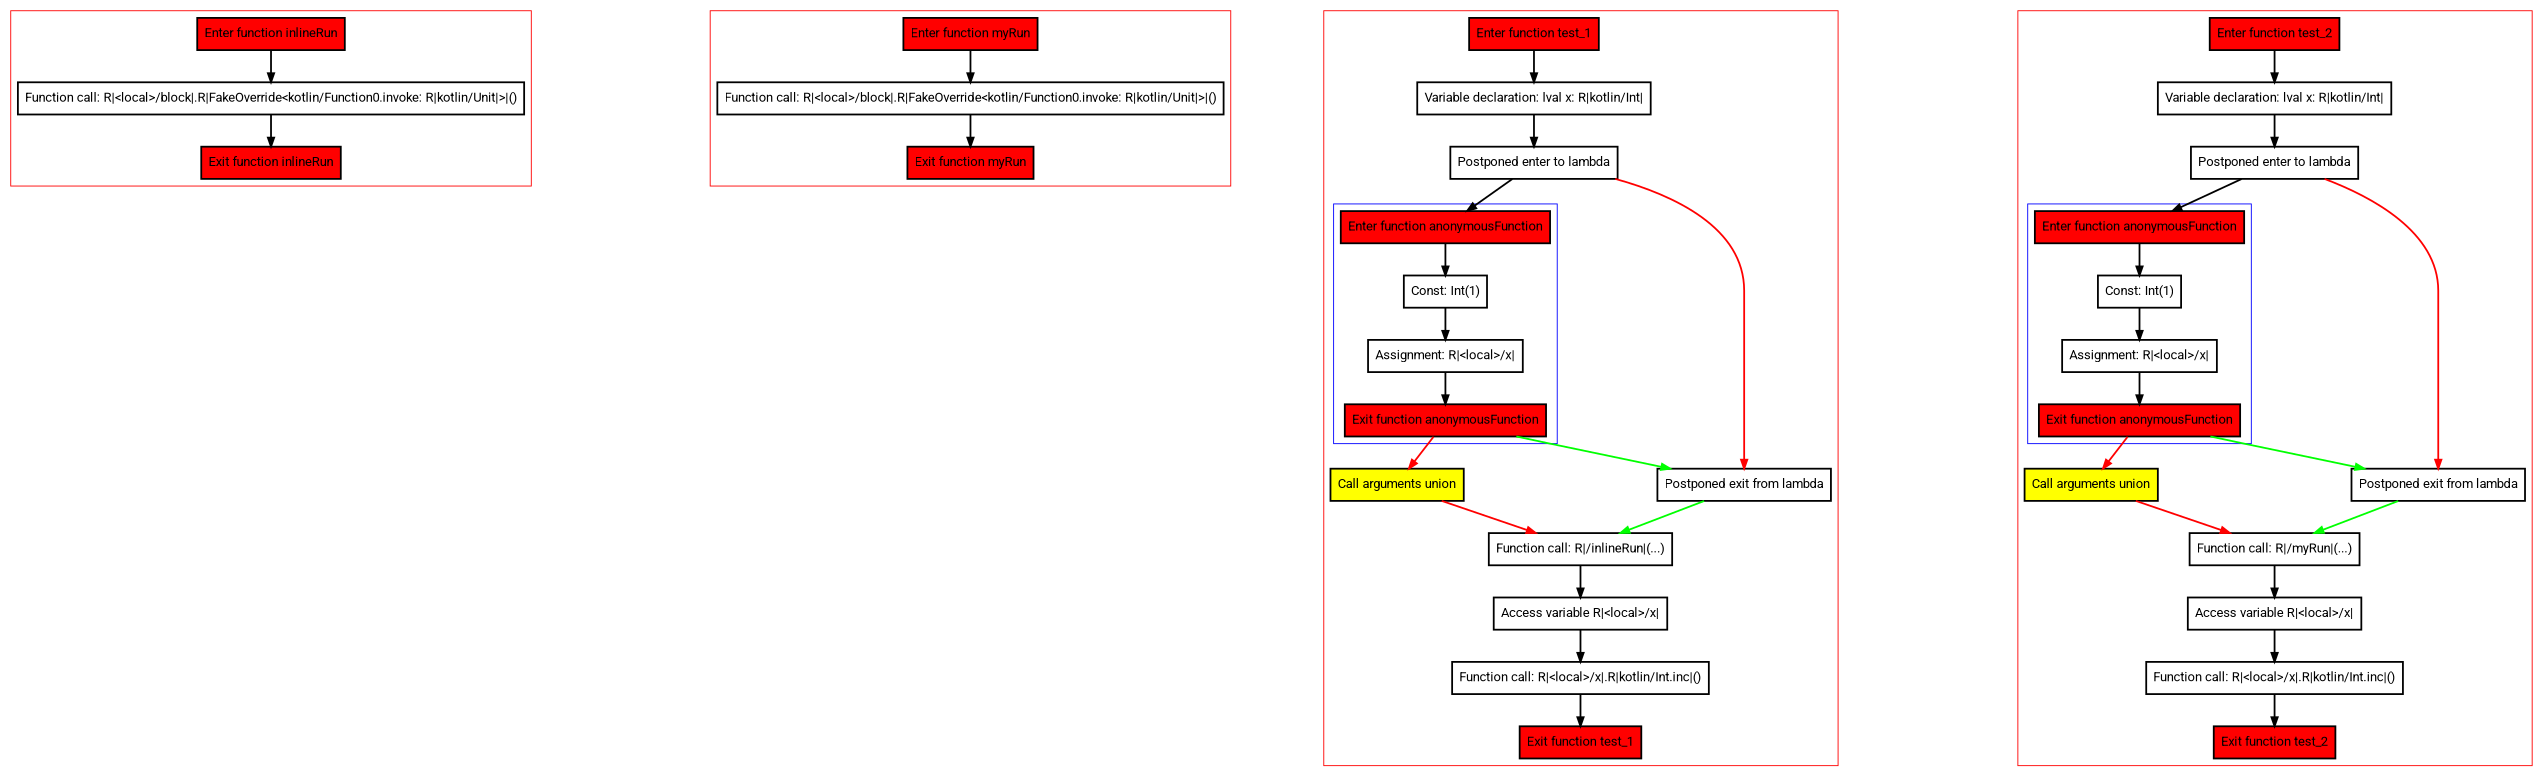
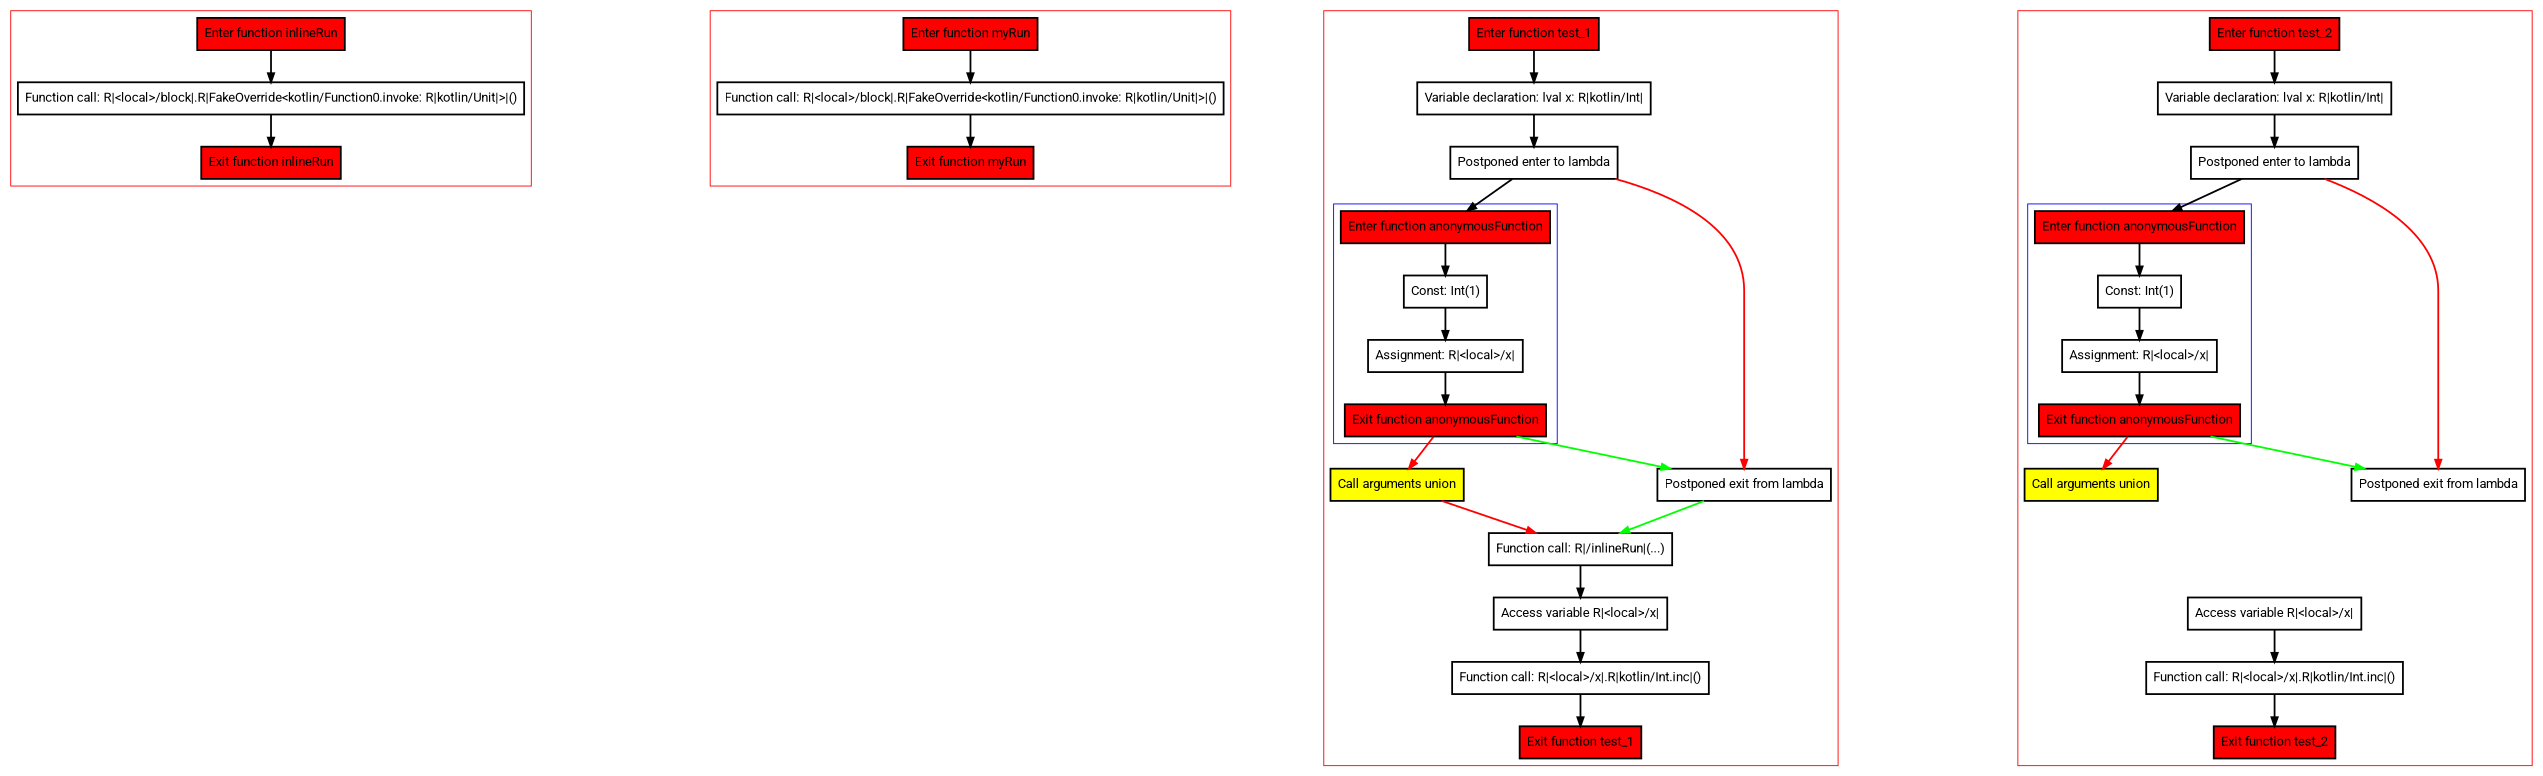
(2275, 549) -> none
